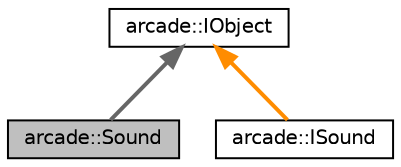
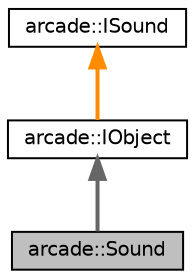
(259, 91) -> (98, 94)
